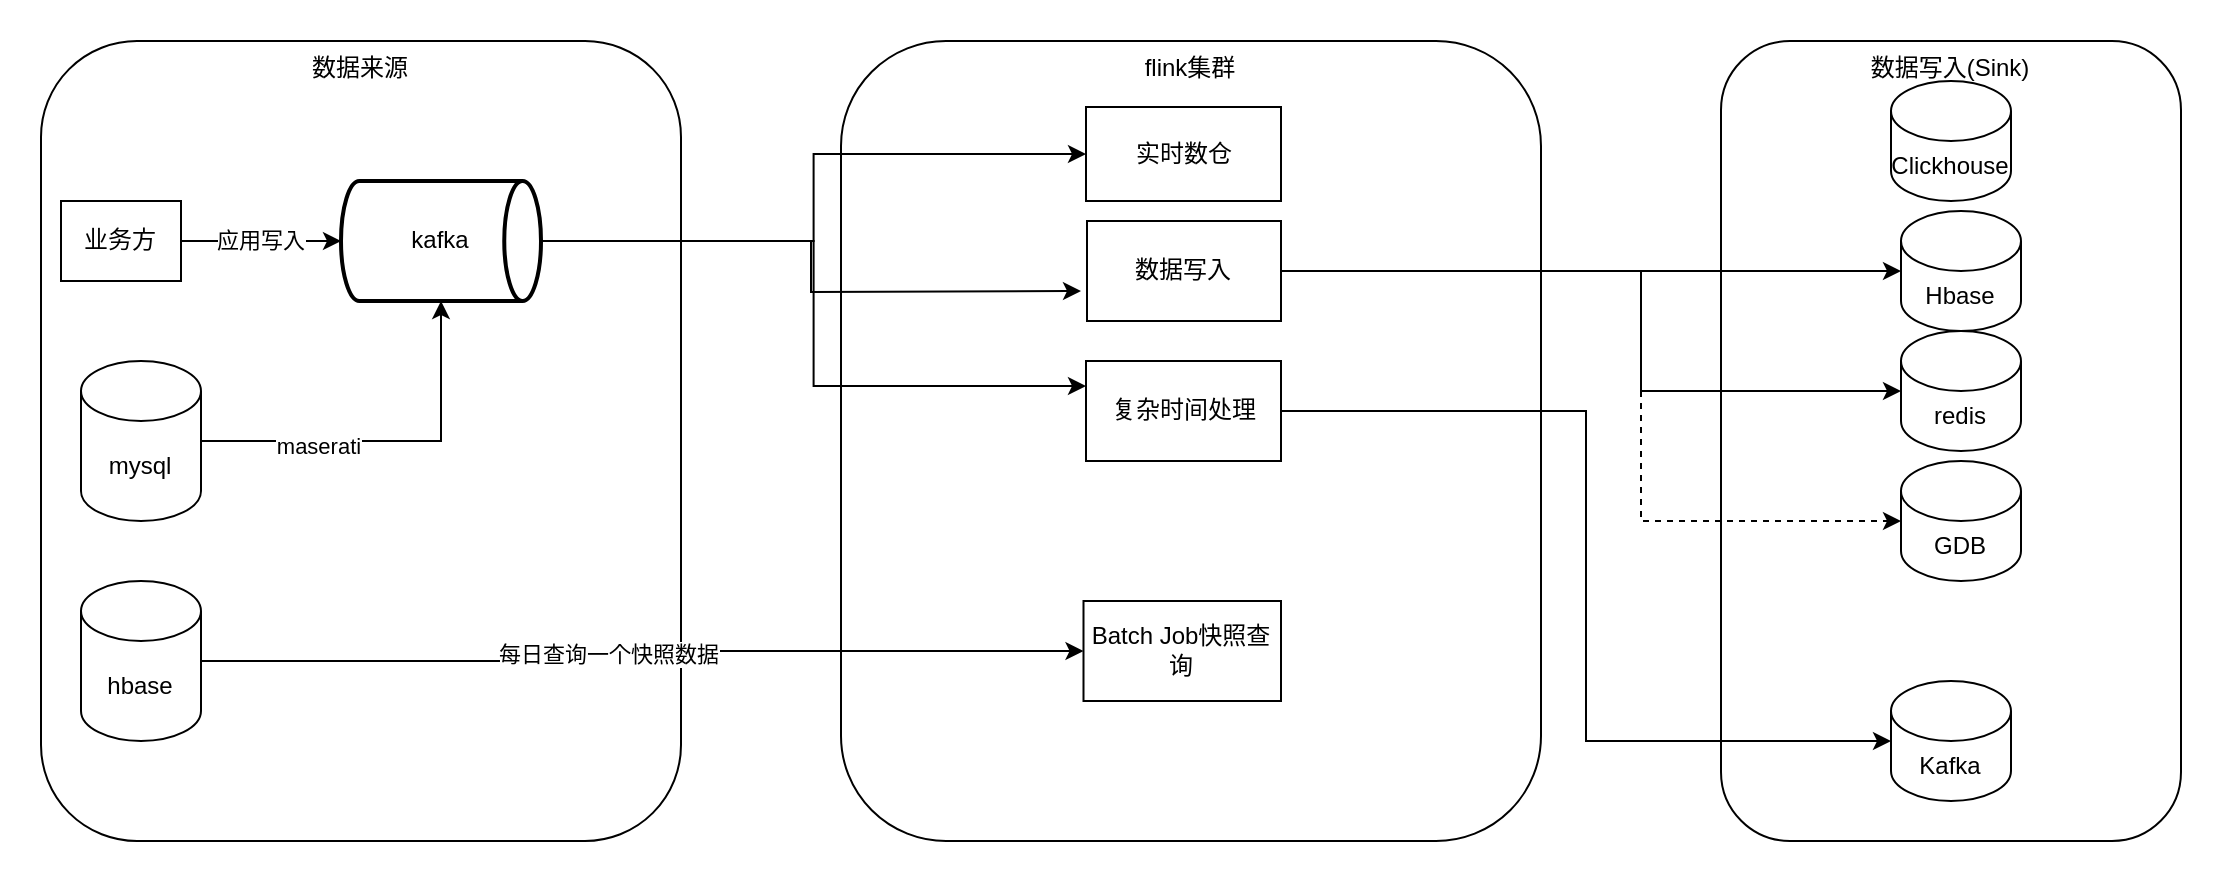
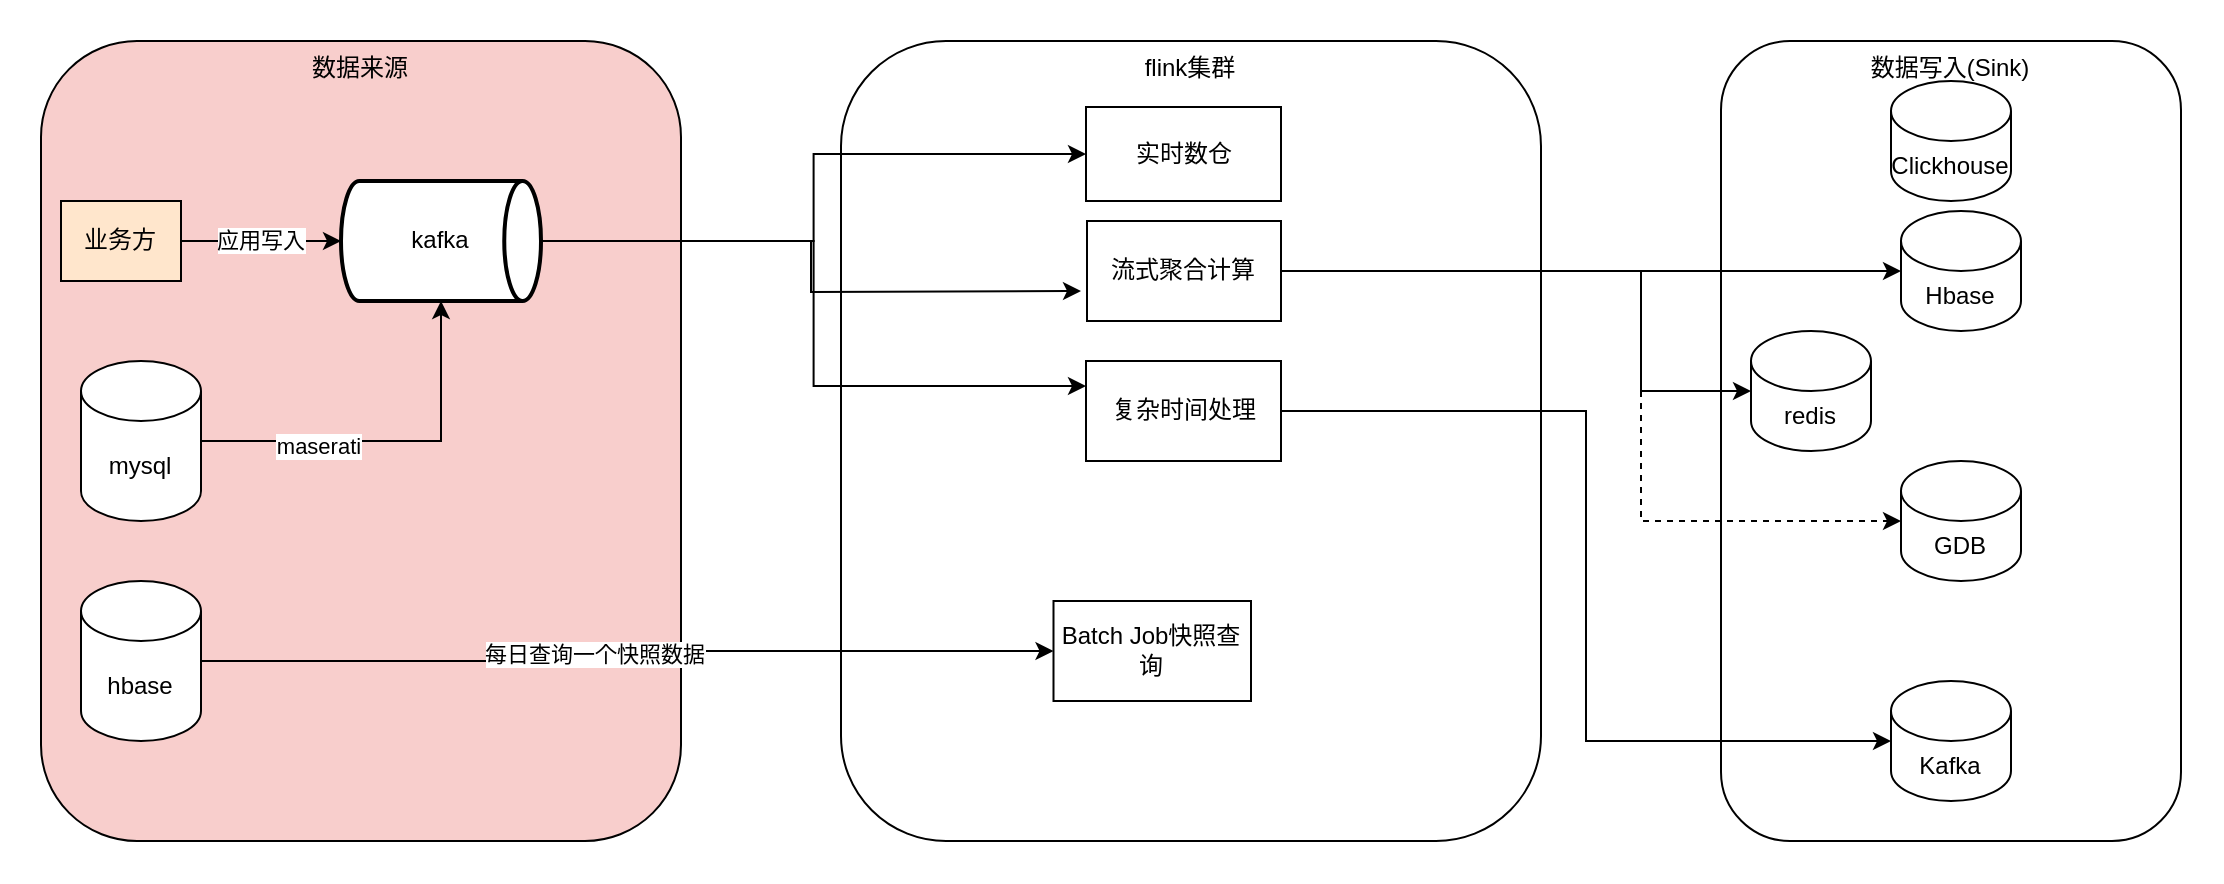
(121, 241) -> (121, 241)
(1184, 271) -> (1184, 271)
(1961, 391) -> (1811, 391)
(361, 441) -> (361, 441)
(1182, 651) -> (1152, 651)
